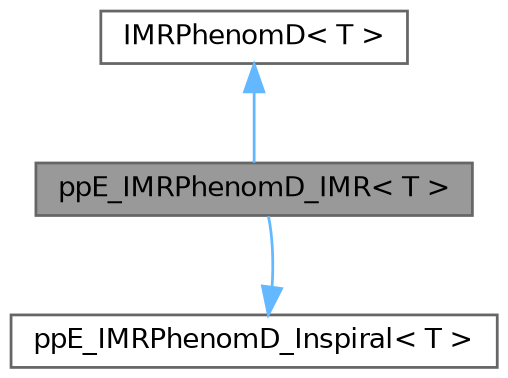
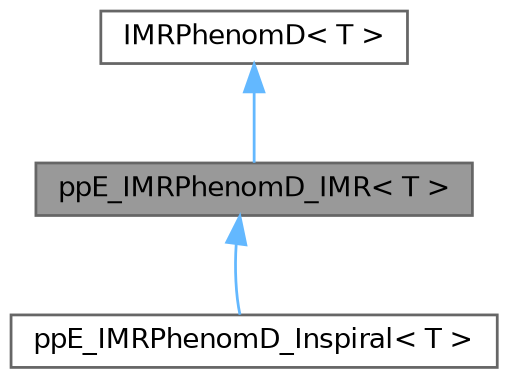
(272, 251) -> (236, 279)
